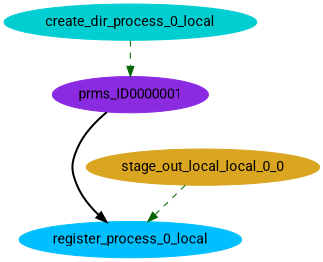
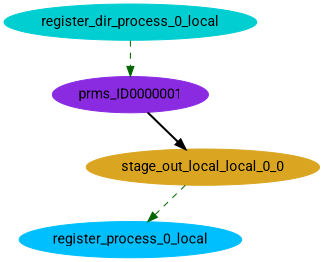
(130, 22) -> (130, 22)
(73, 162) -> (163, 127)
